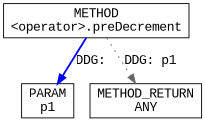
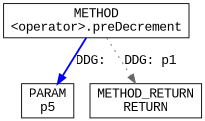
(48, 107) -> (48, 107)
(146, 107) -> (146, 107)
